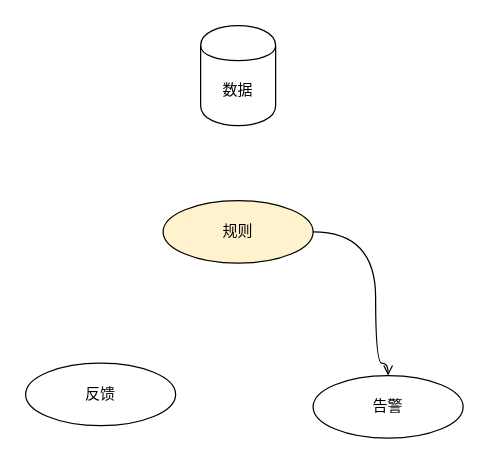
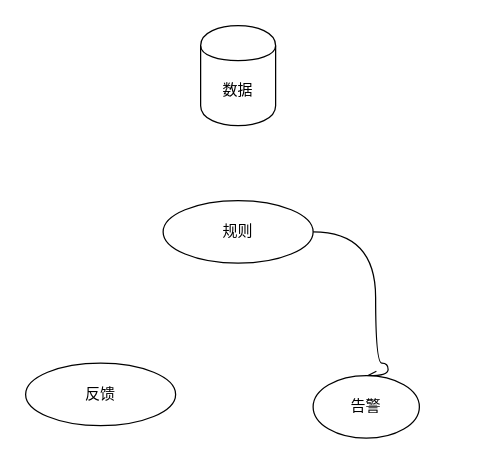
(238, 232) -> (238, 232)
(388, 407) -> (366, 407)
